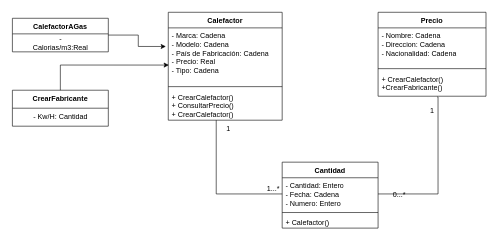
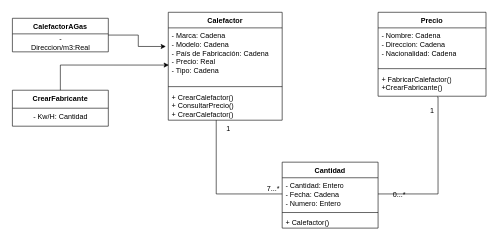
(61, 43) -> (61, 43)
(418, 84) -> (423, 84)
(274, 189) -> (274, 189)
